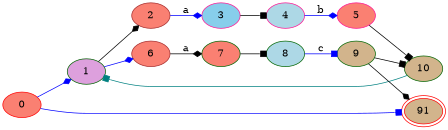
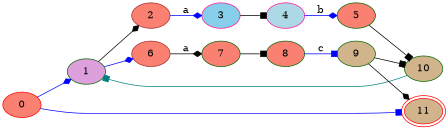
(356, 16) -> (356, 16)
(285, 54) -> (285, 54)
(424, 111) -> (424, 111)
